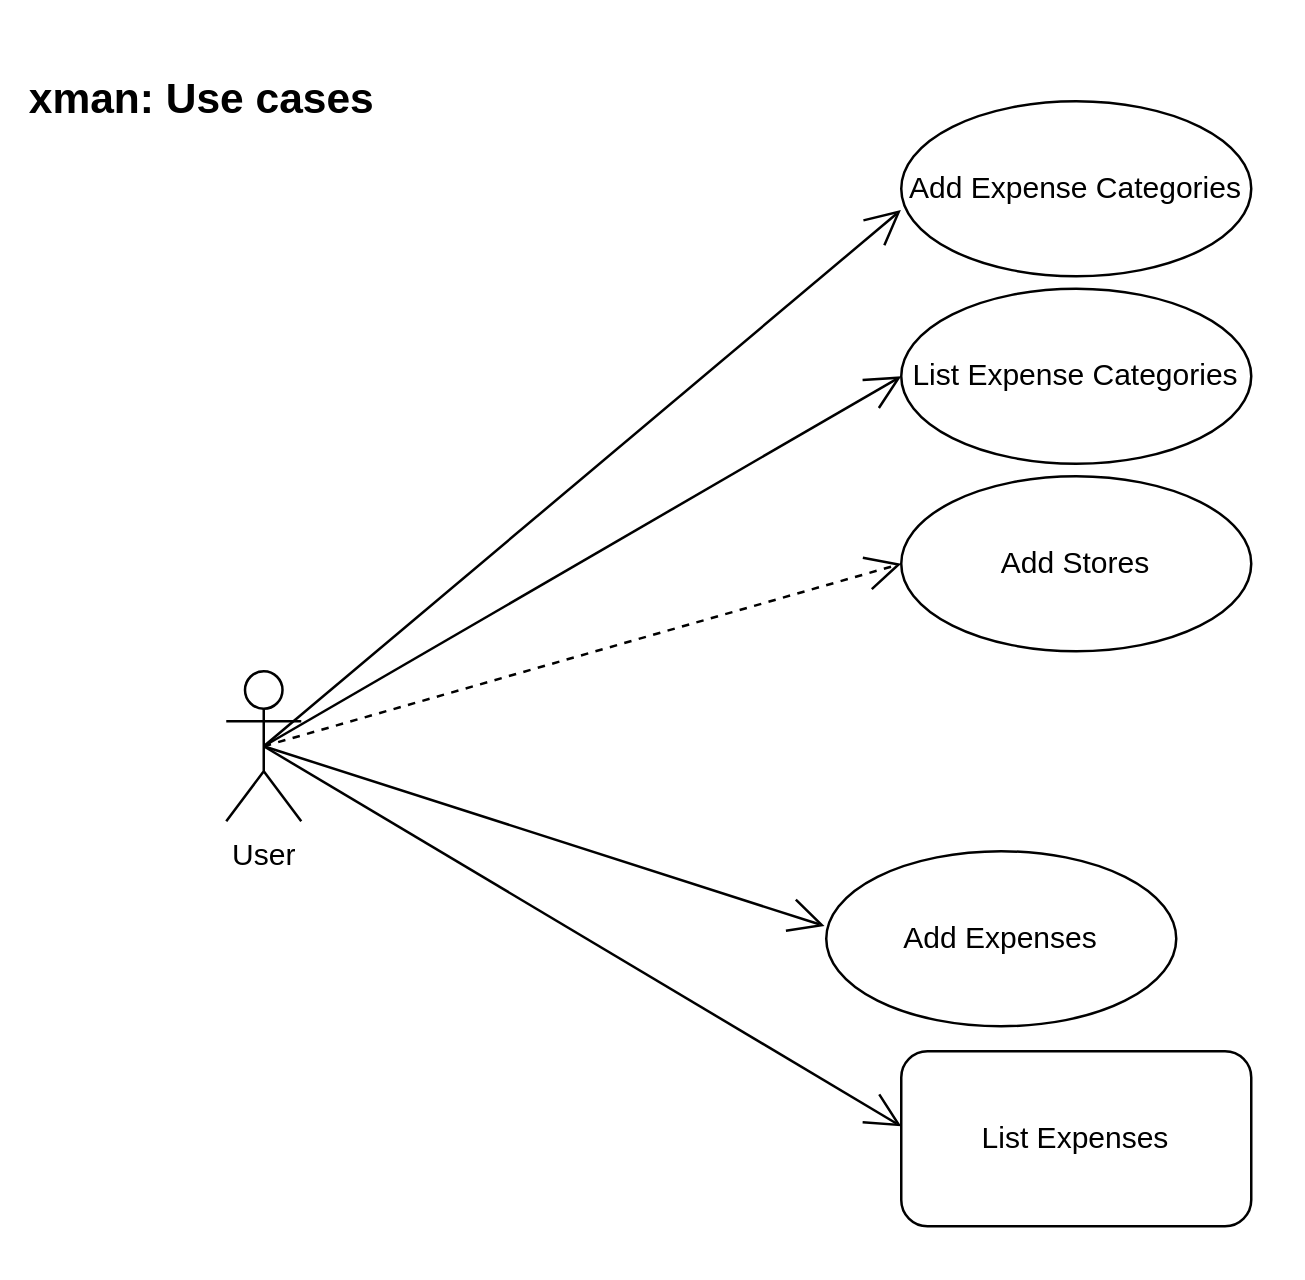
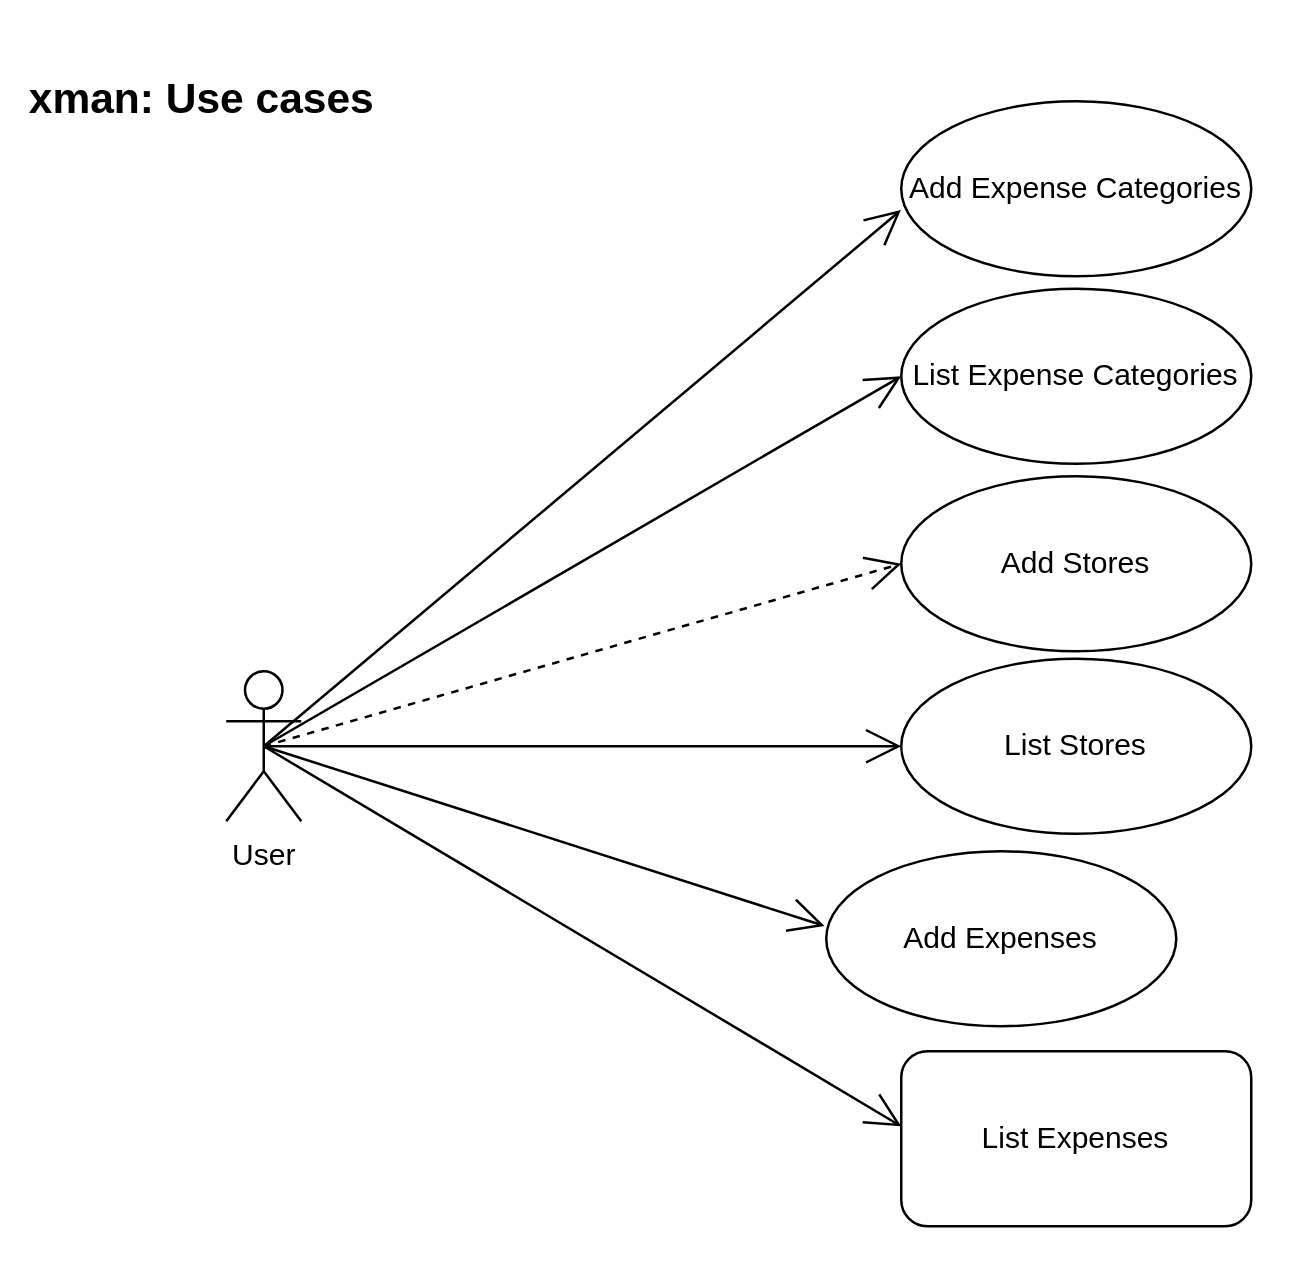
none -> (591, 746)
none -> (1076, 746)
